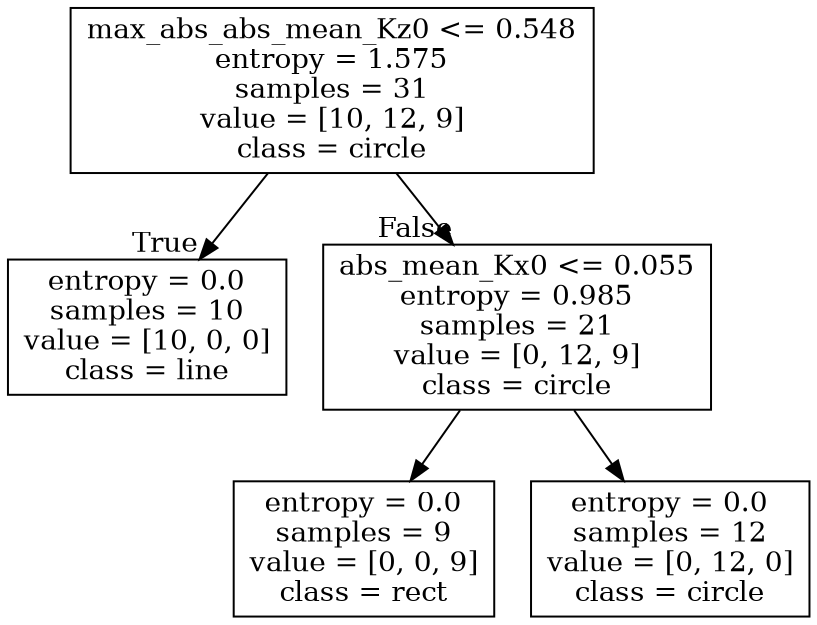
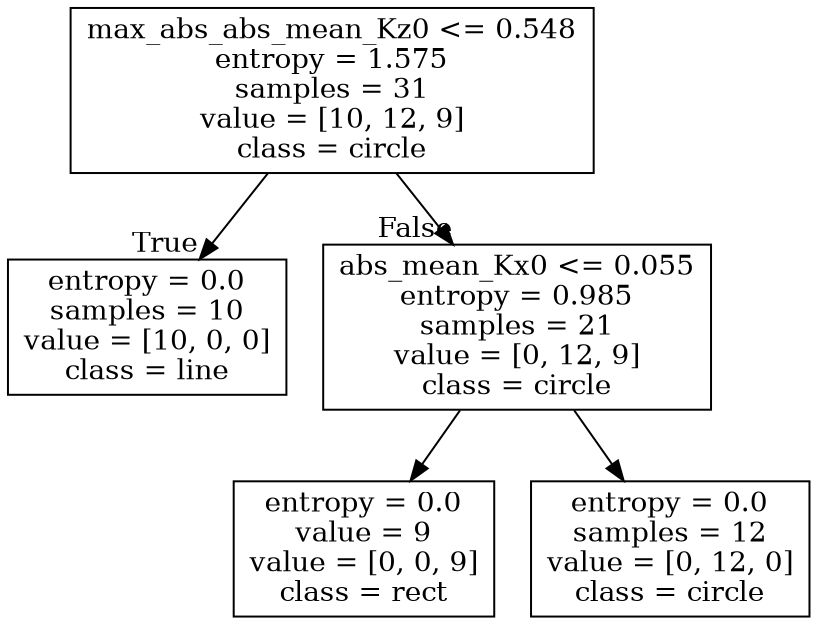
(364, 549) -> (364, 549)
